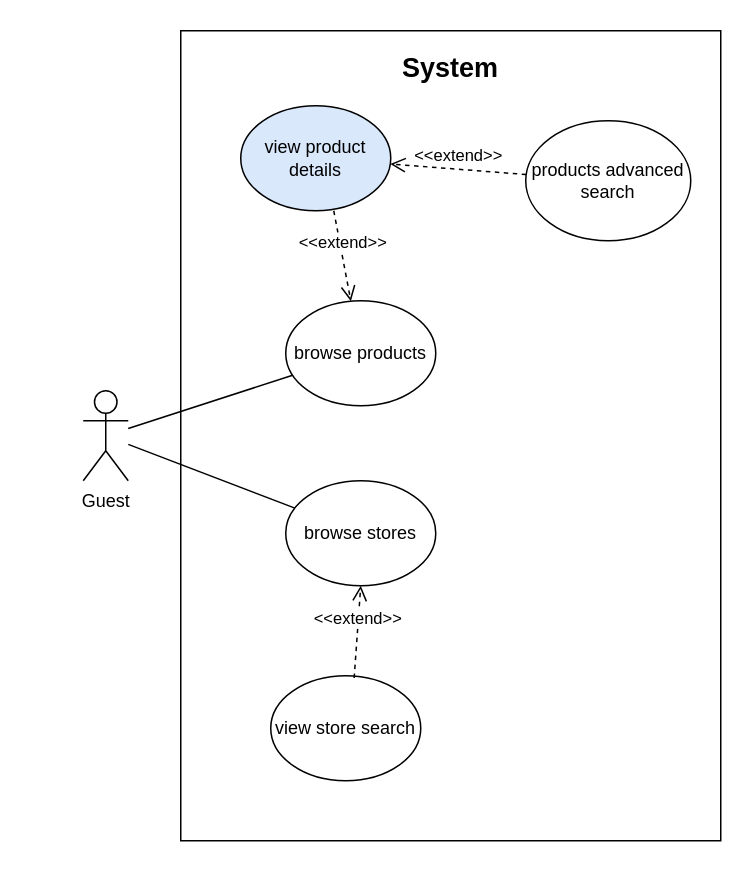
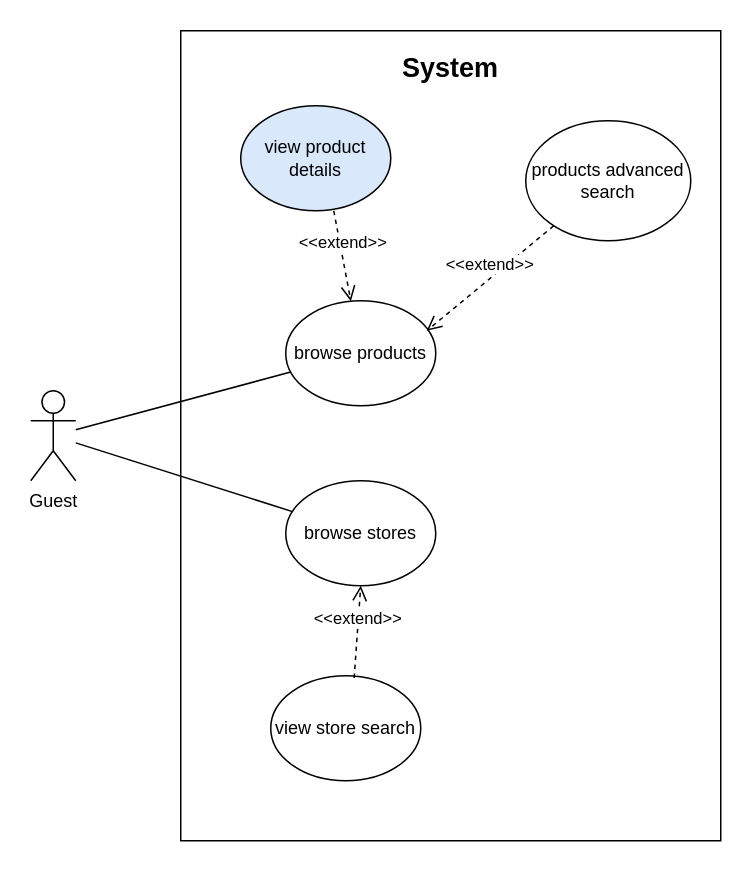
(460, 169) -> (461, 302)
(106, 436) -> (53, 436)
